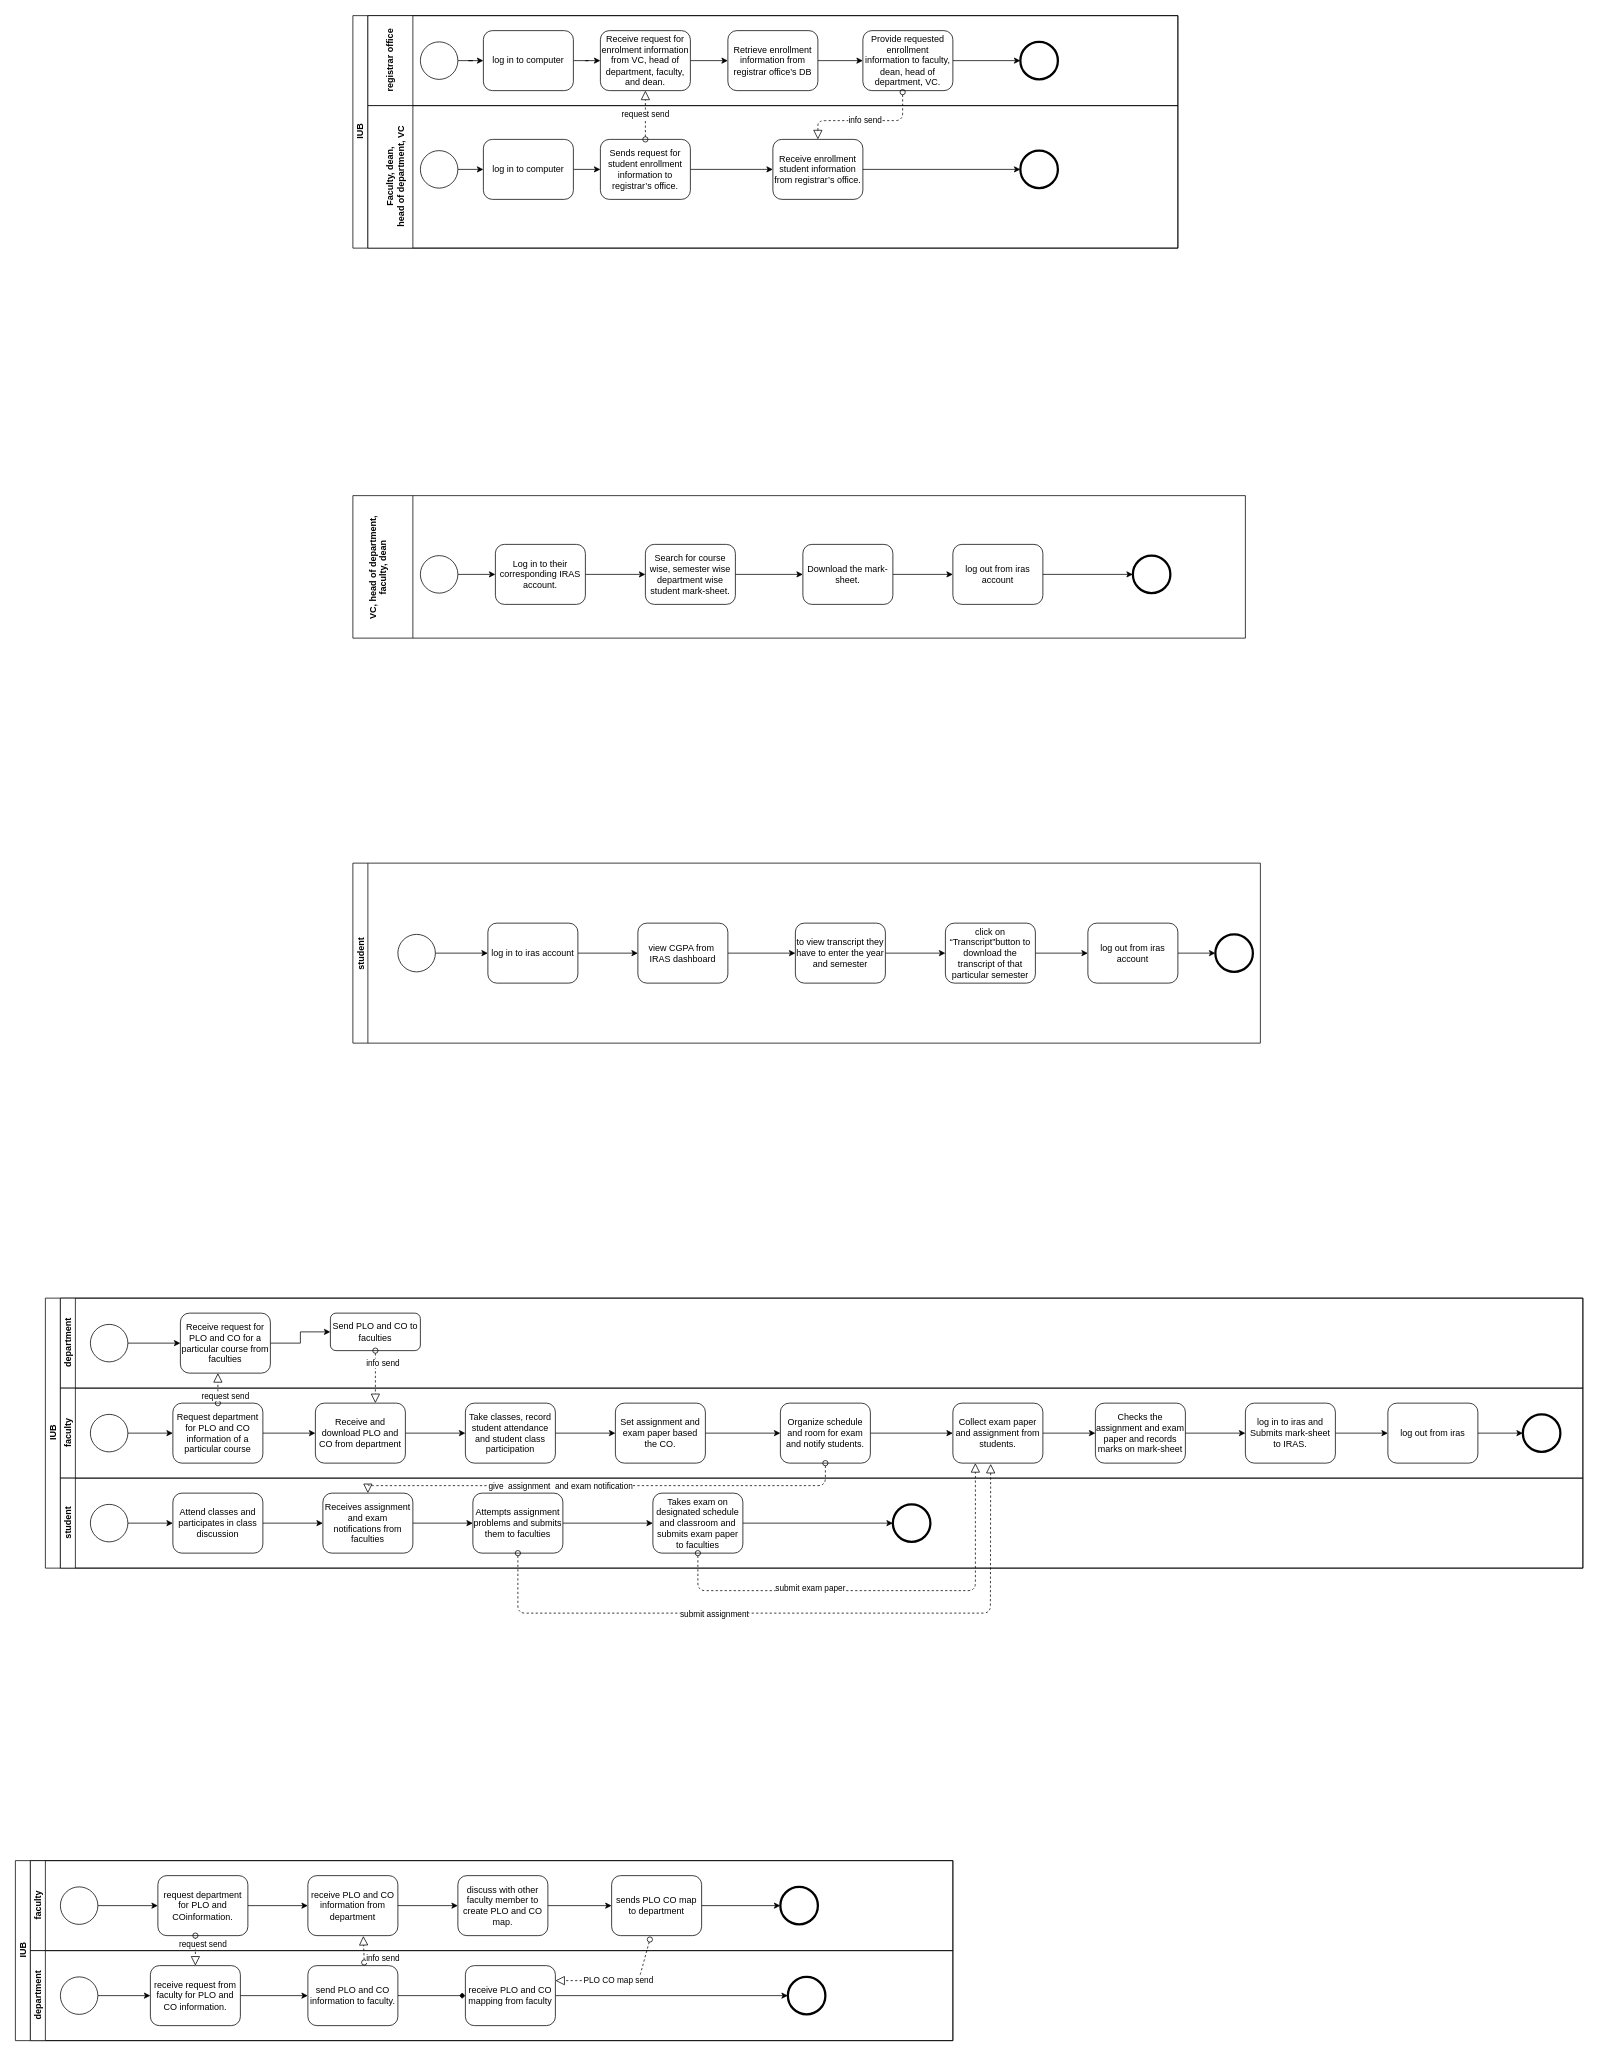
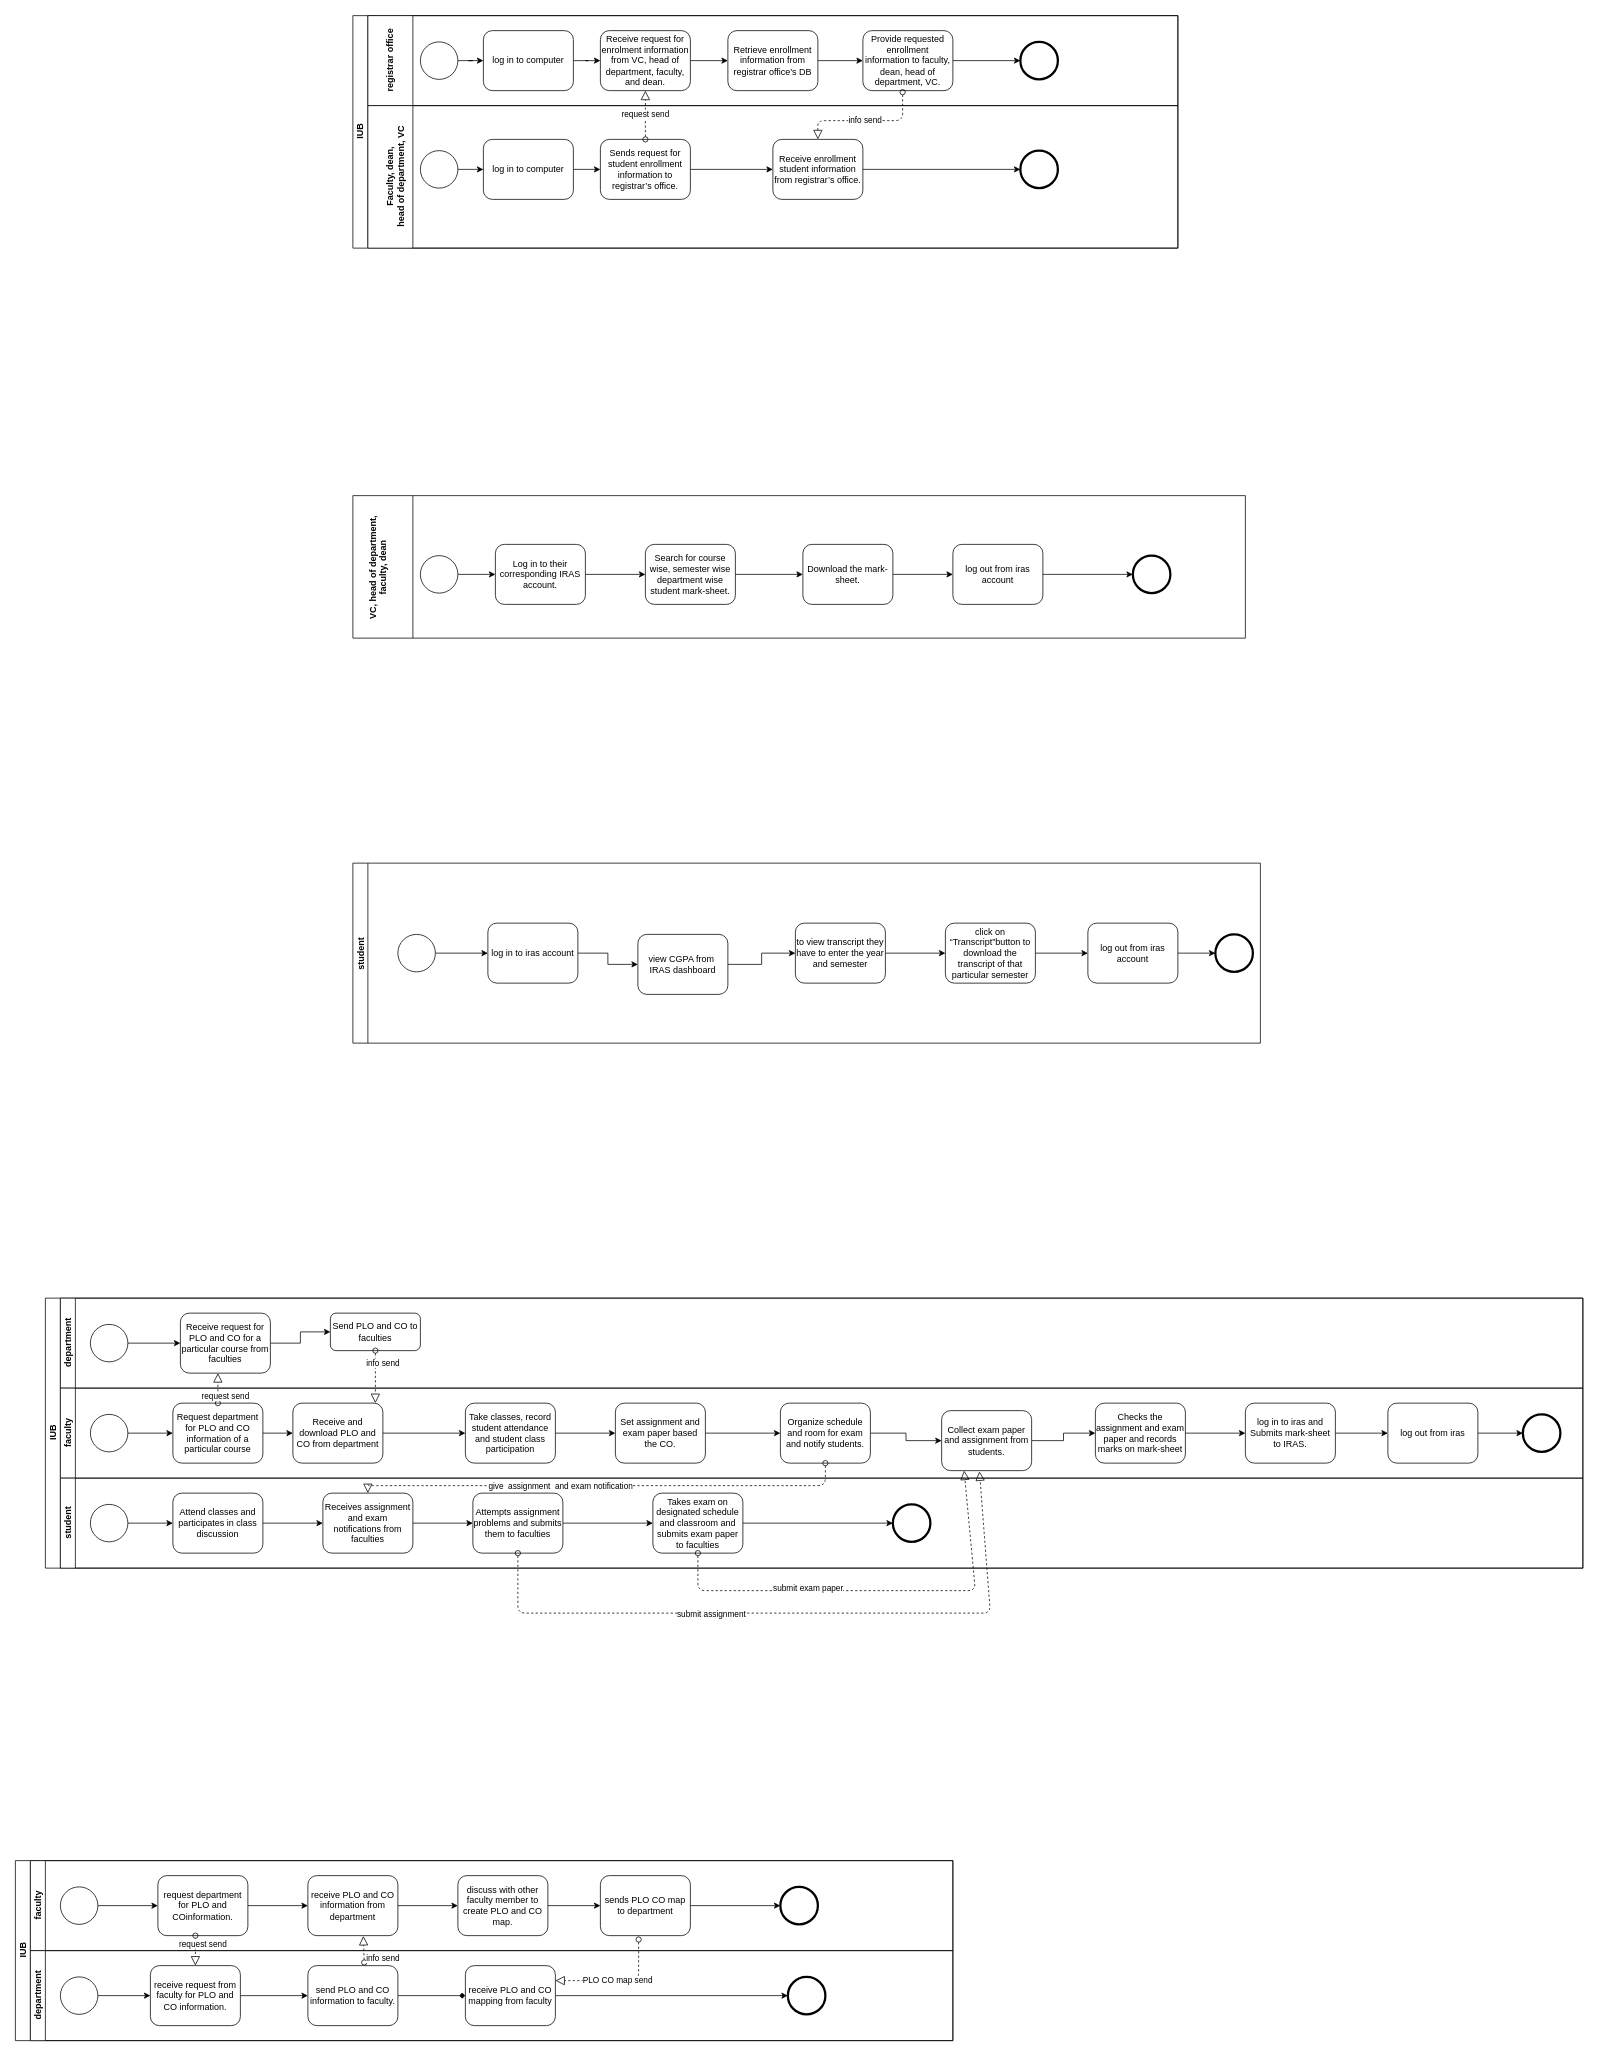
(683, 953) -> (683, 964)
(360, 1433) -> (338, 1433)
(998, 1433) -> (987, 1440)
(657, 1905) -> (645, 1905)
